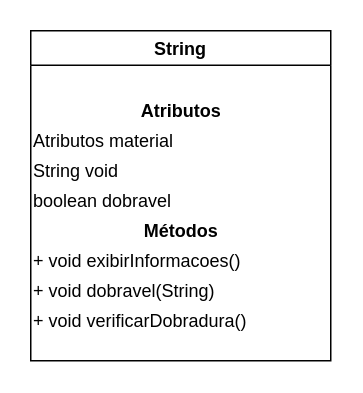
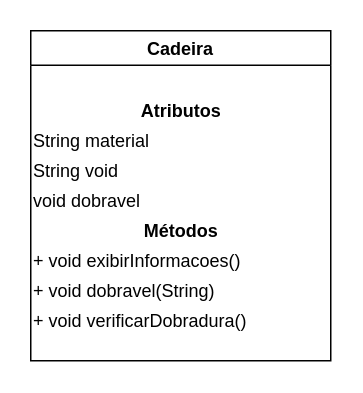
(180, 49) -> (180, 49)
(115, 142) -> (100, 142)
(107, 202) -> (92, 202)
